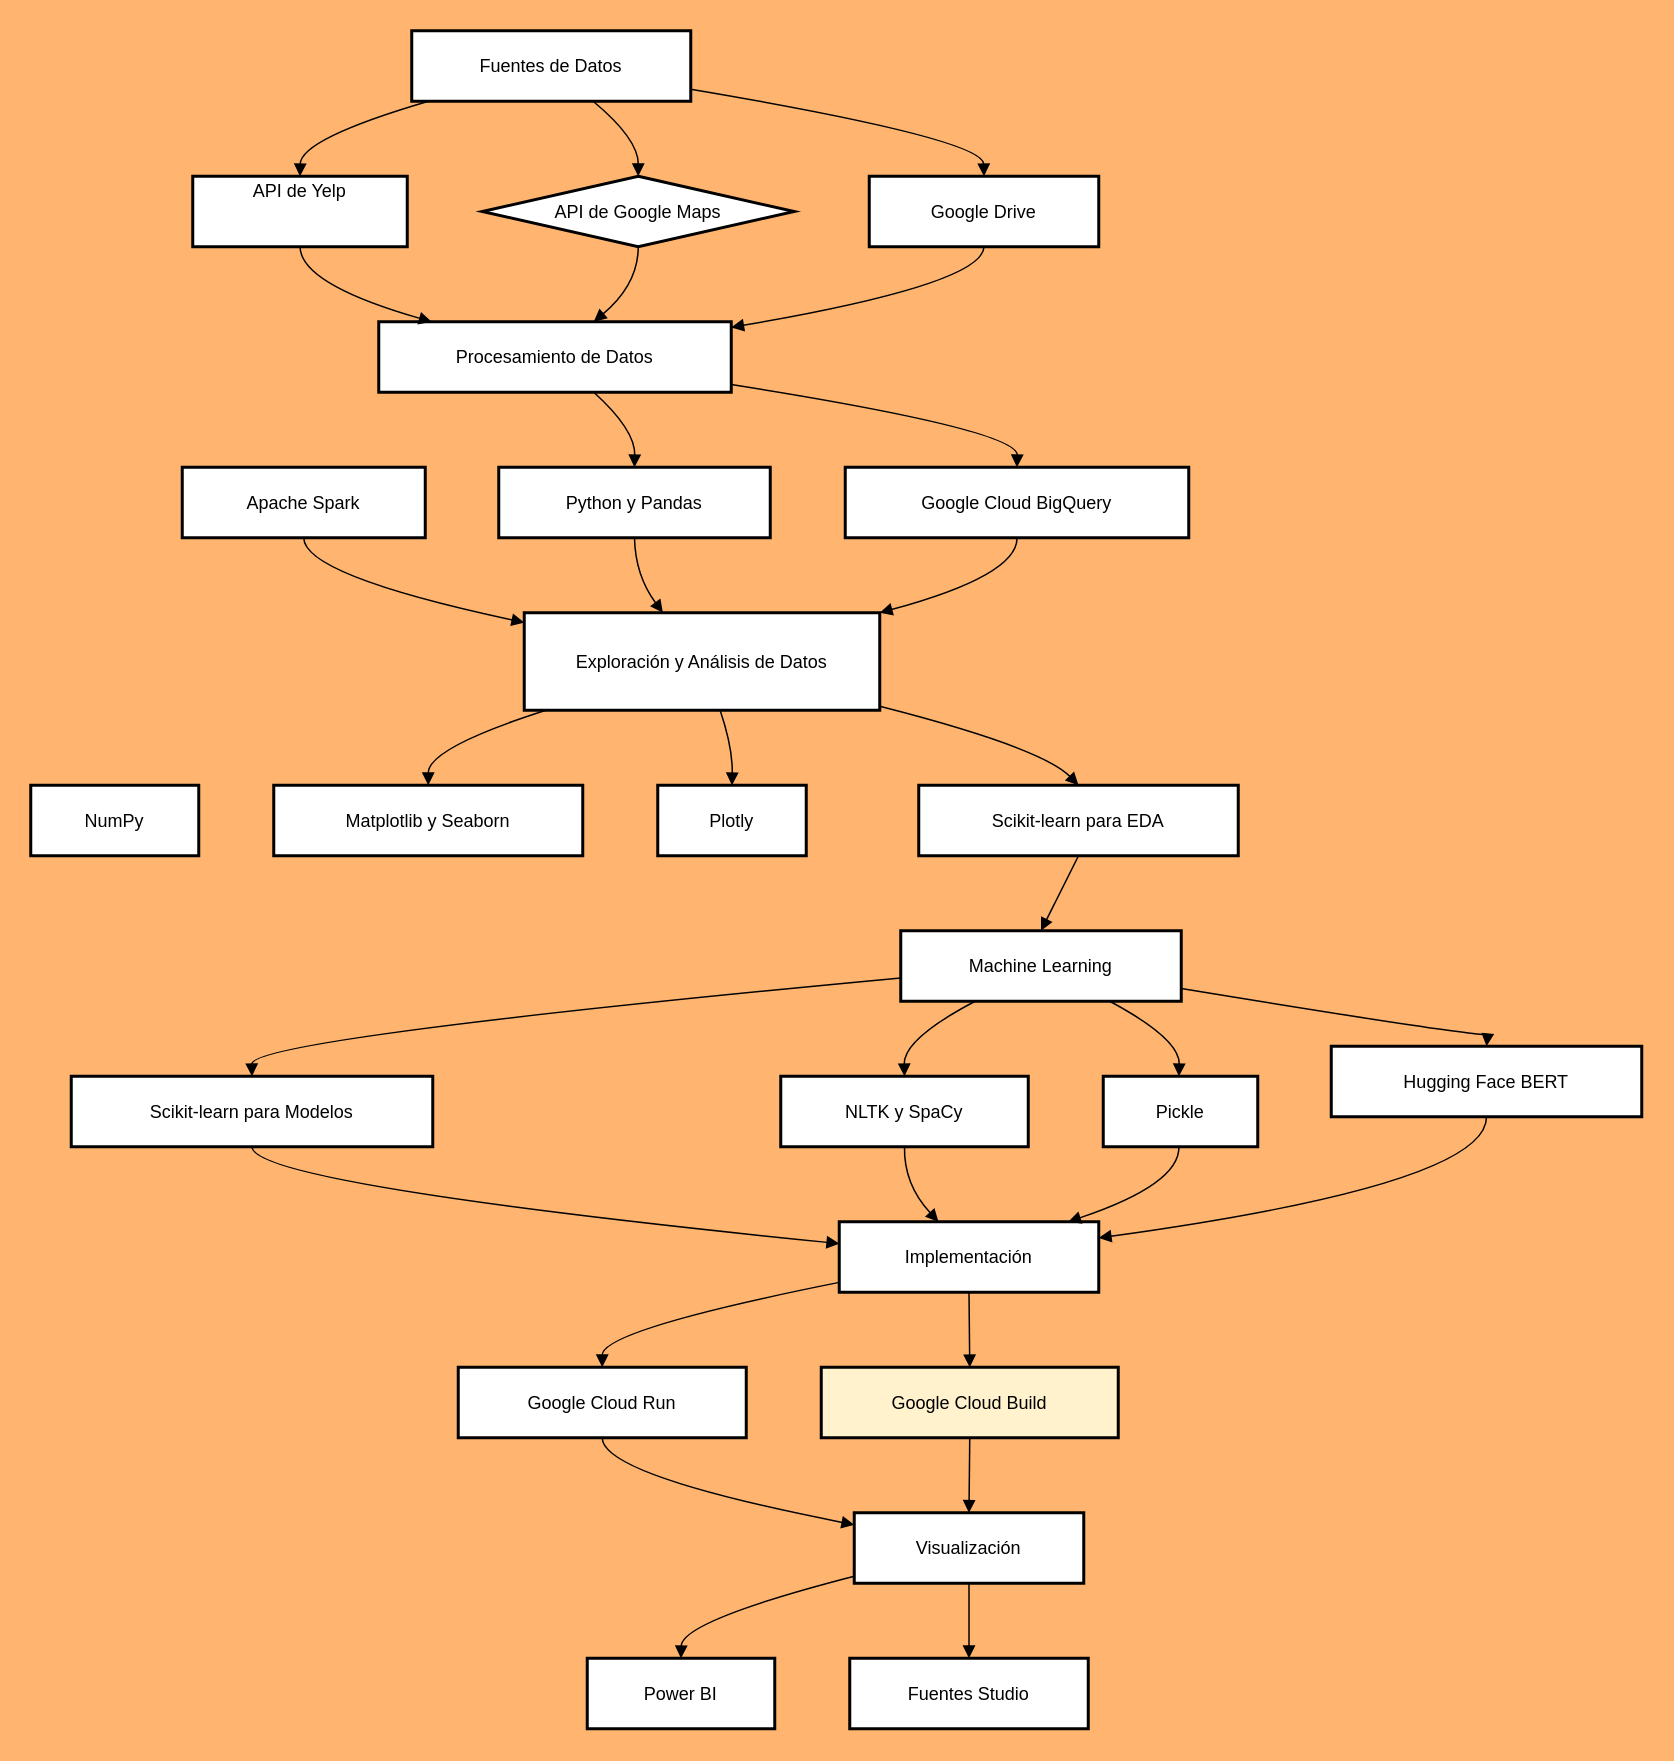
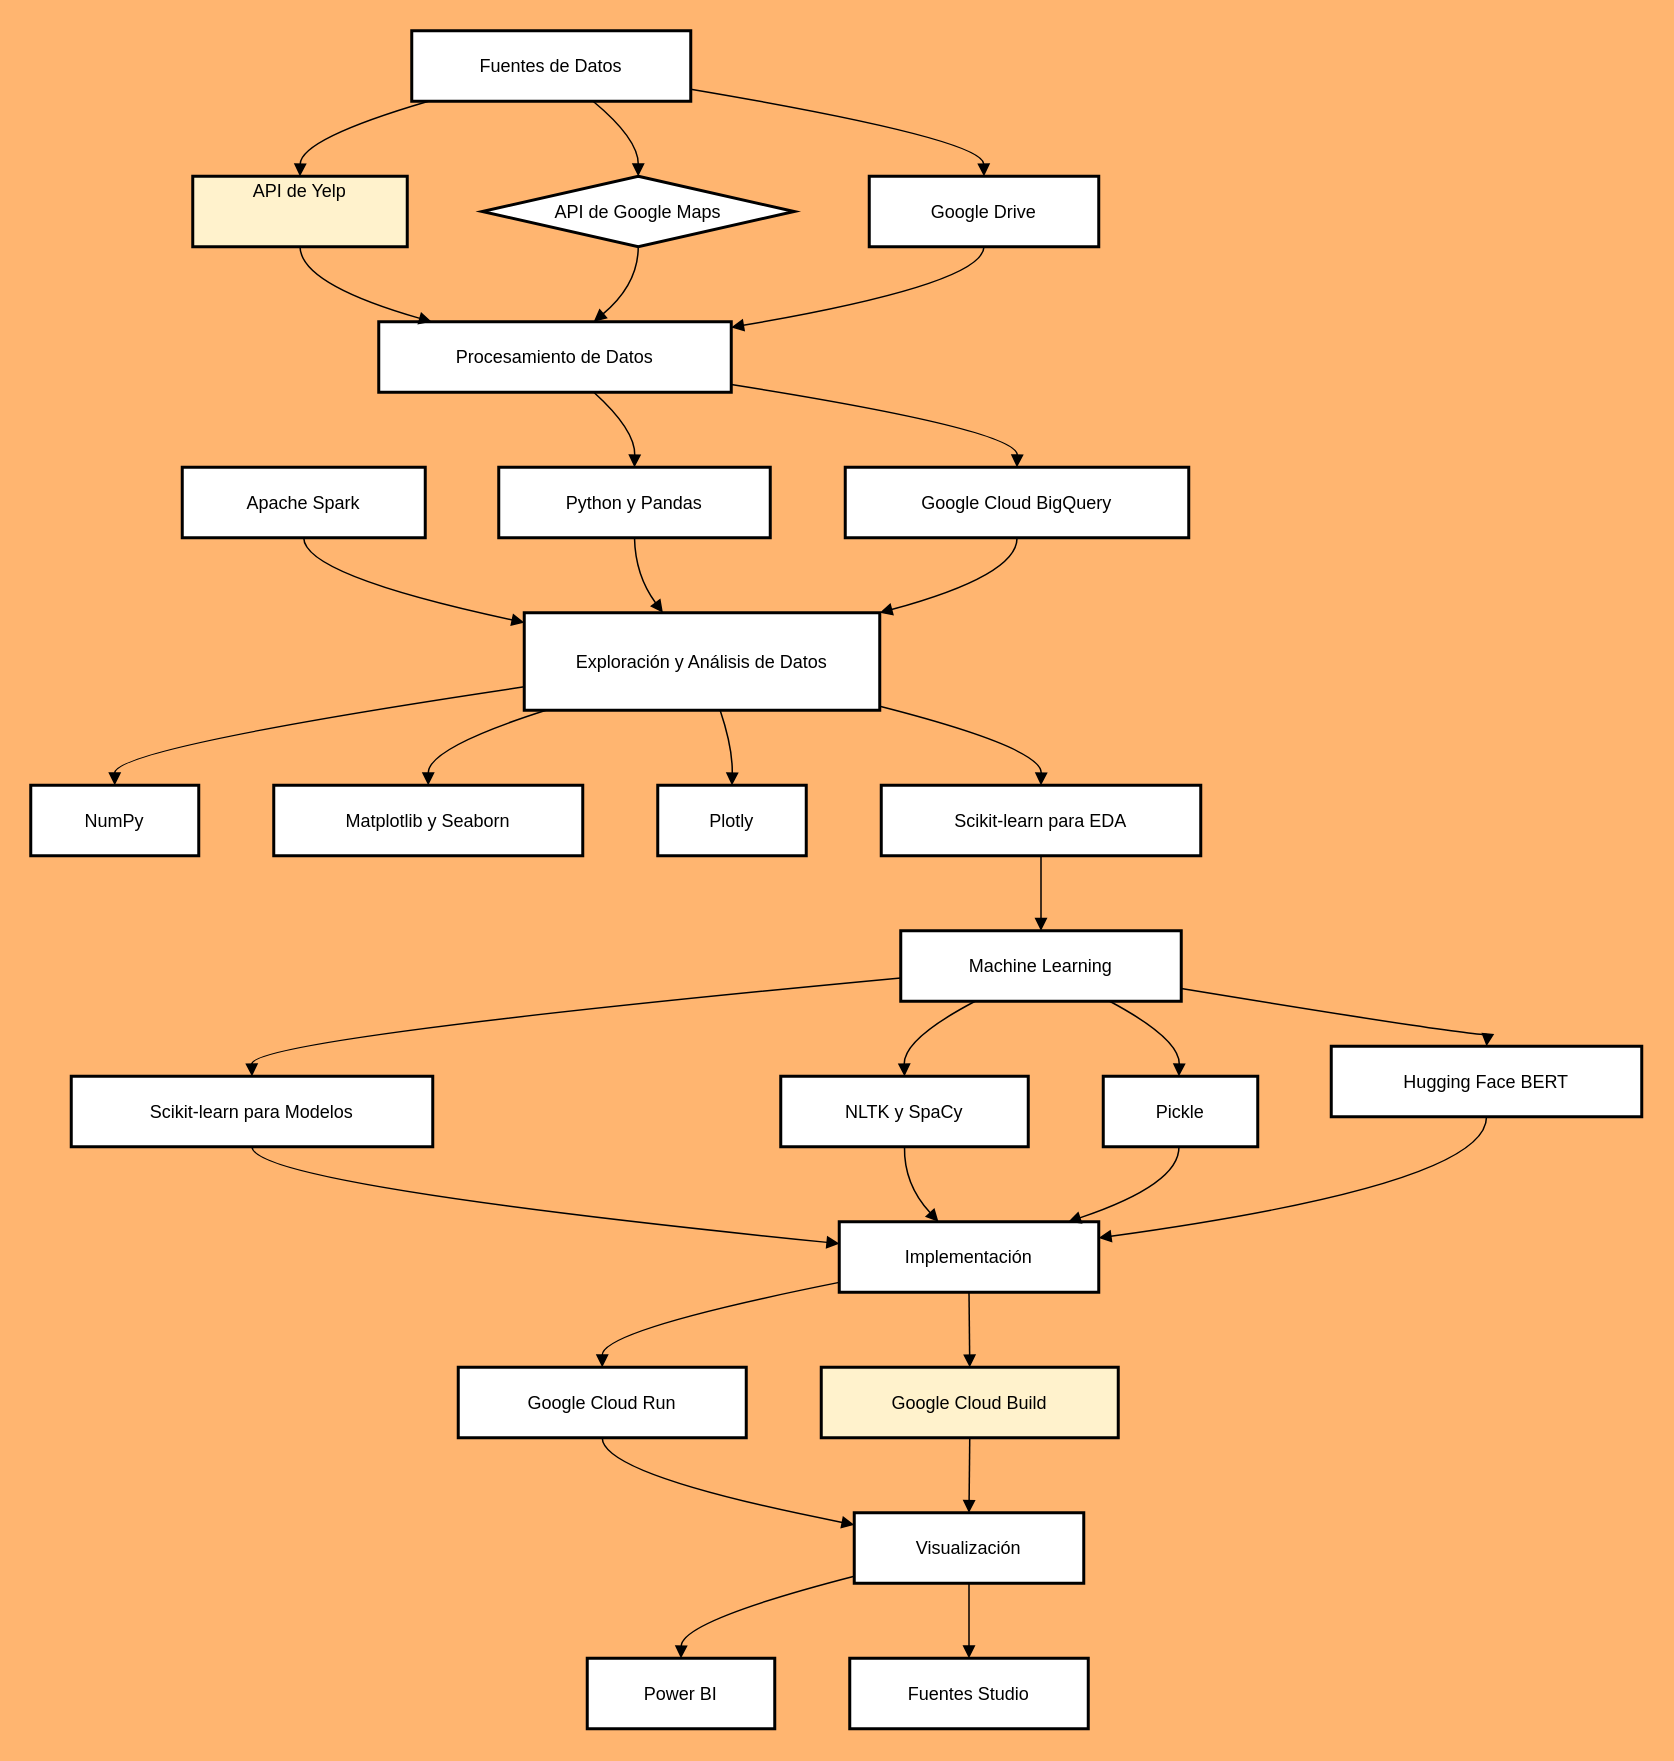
(300, 212) -> (300, 212)
none -> (318, 720)
(1079, 821) -> (1041, 821)
